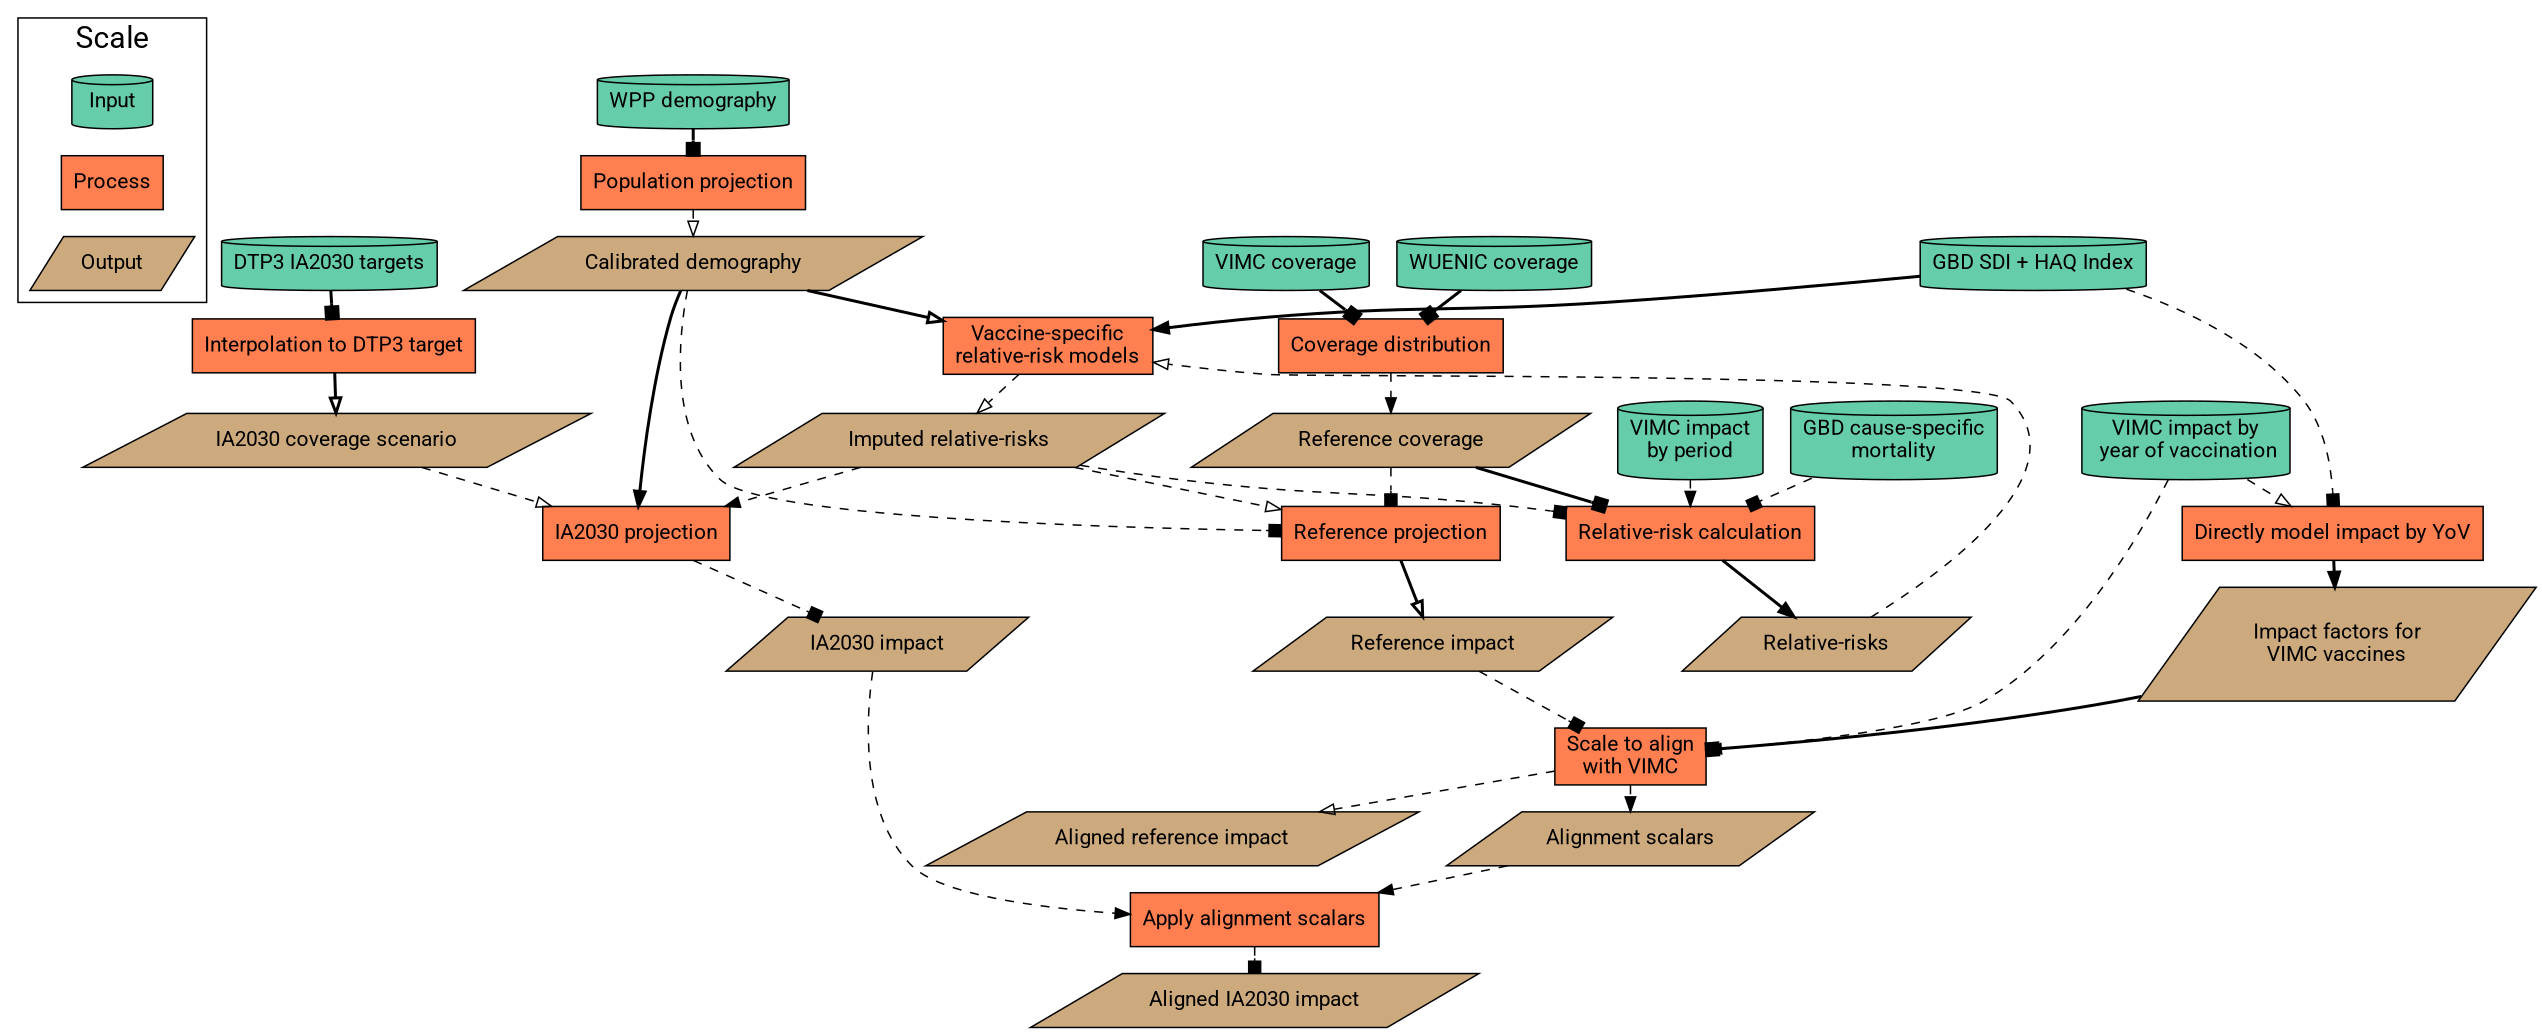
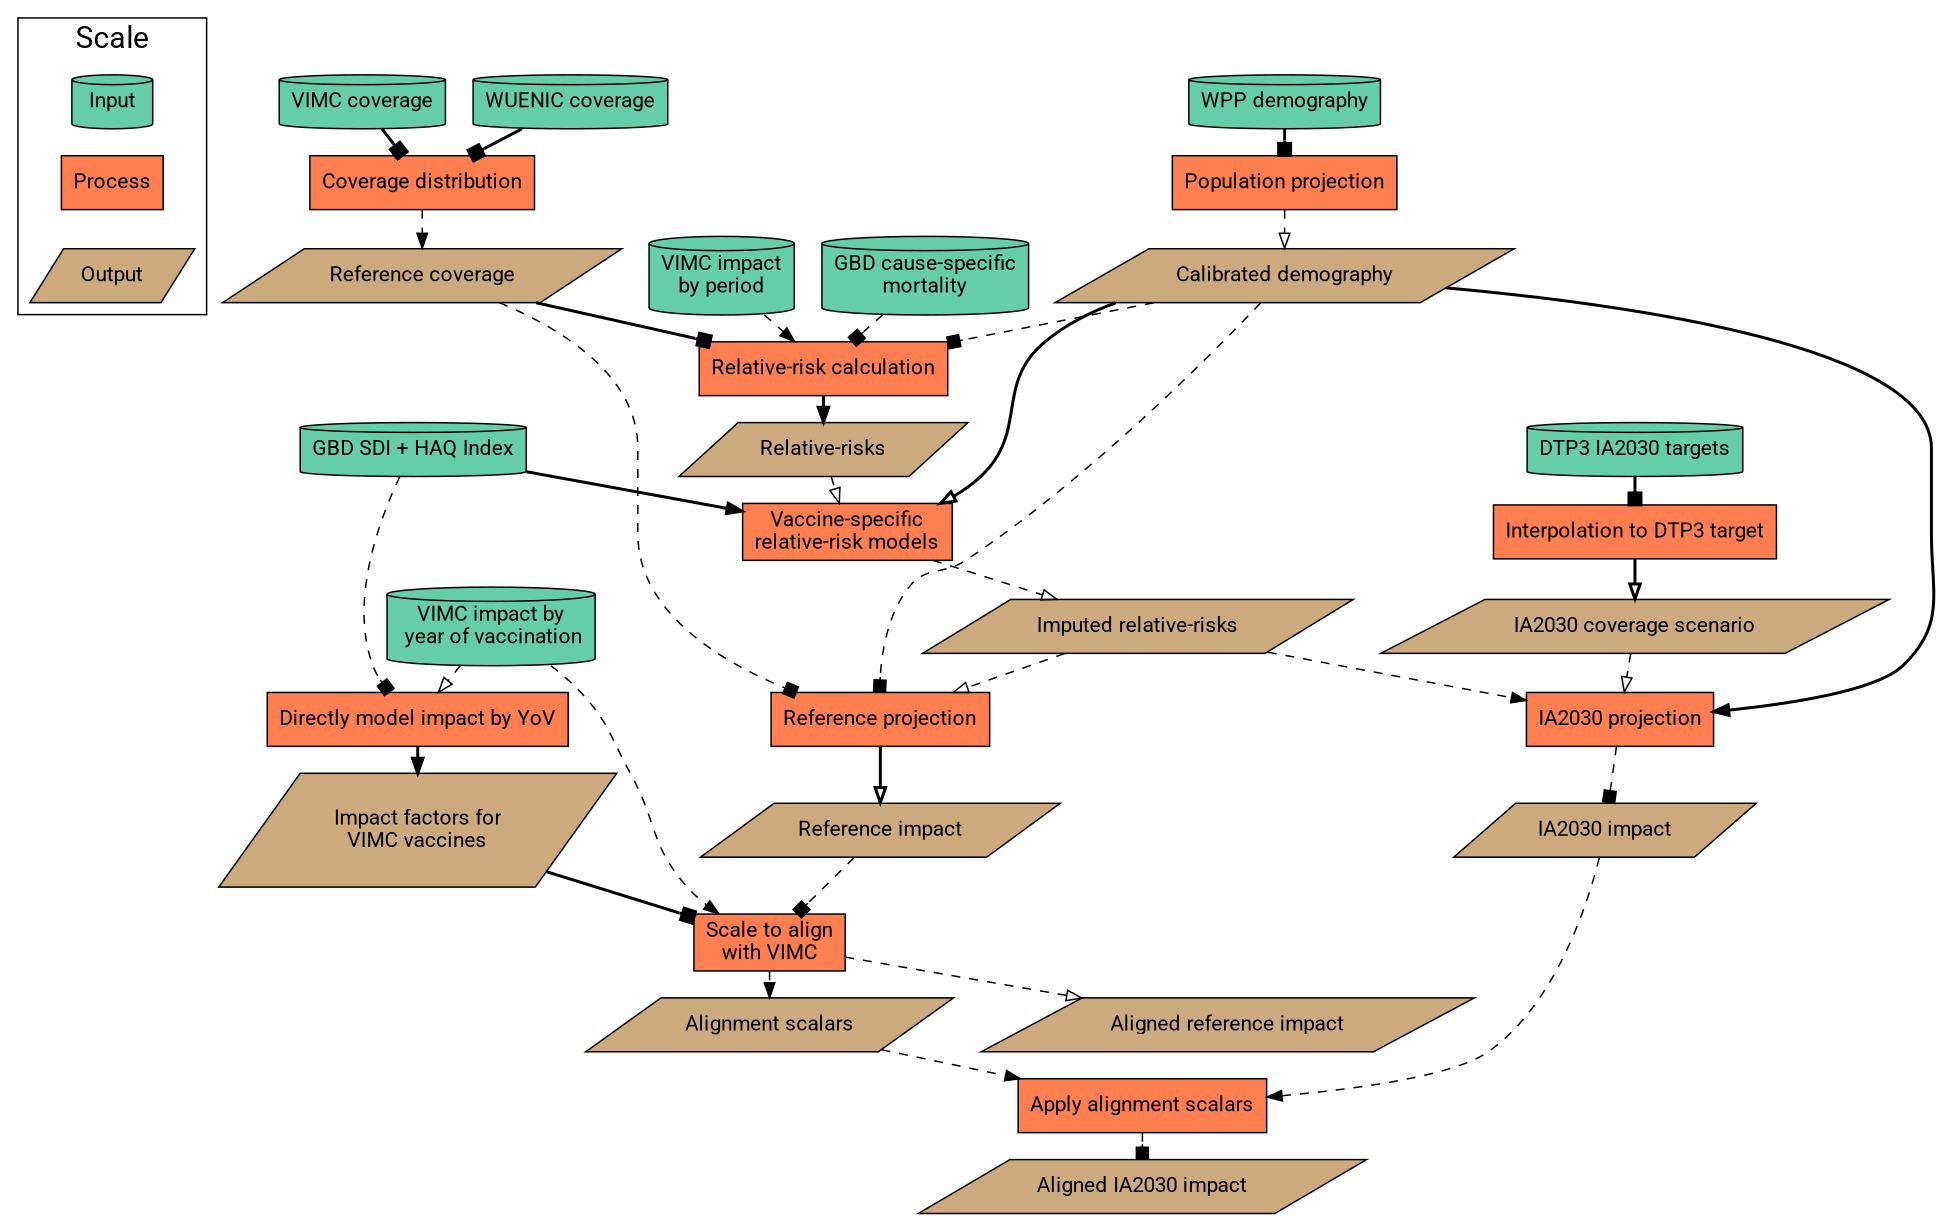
(1315, 492) -> (1053, 322)
